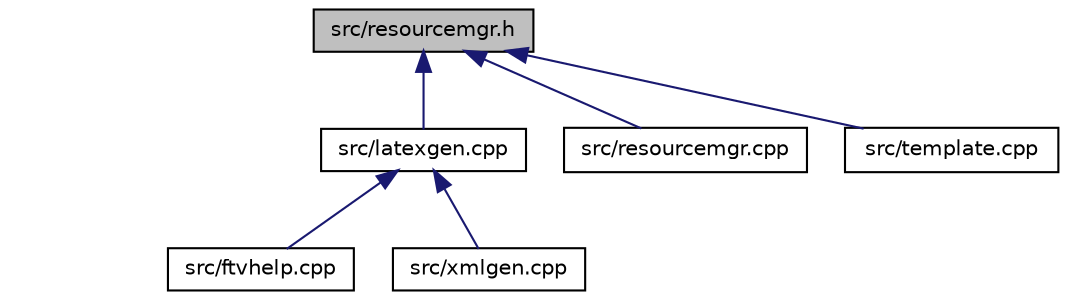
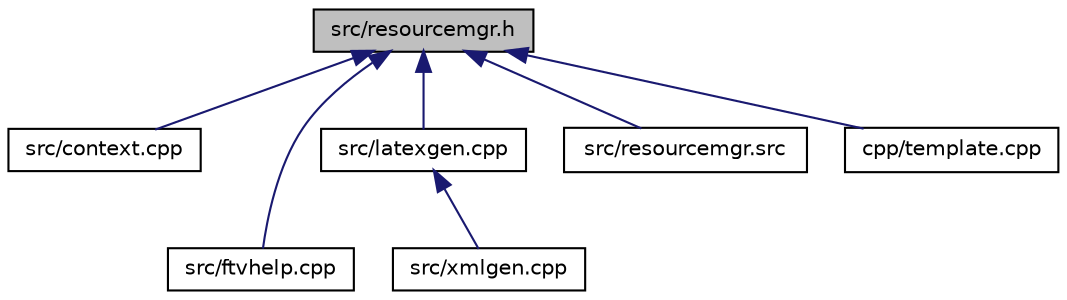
none -> (105, 150)
(686, 150) -> (686, 150)
(952, 150) -> (952, 150)
(334, 216) -> (295, 142)
